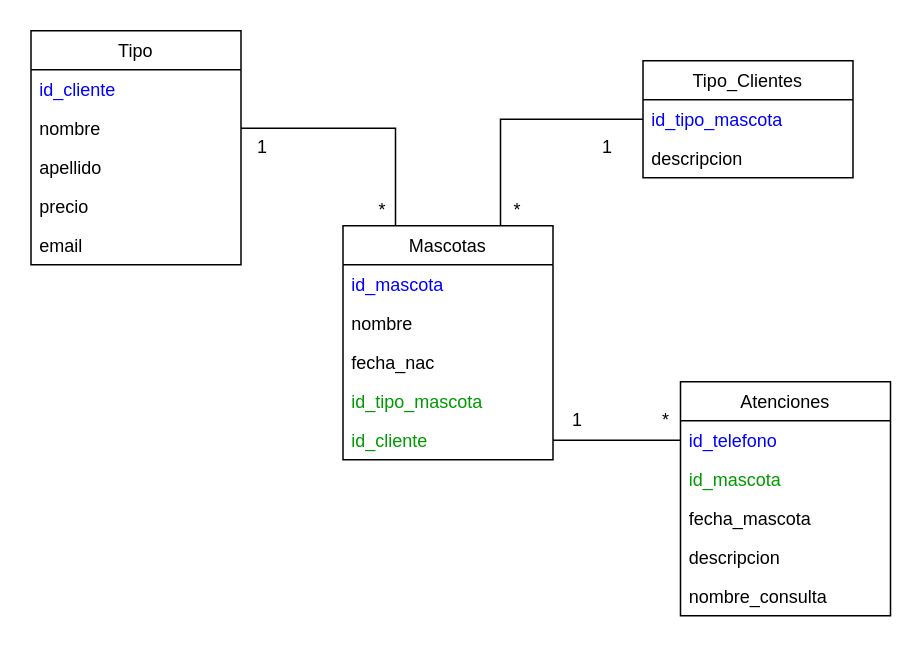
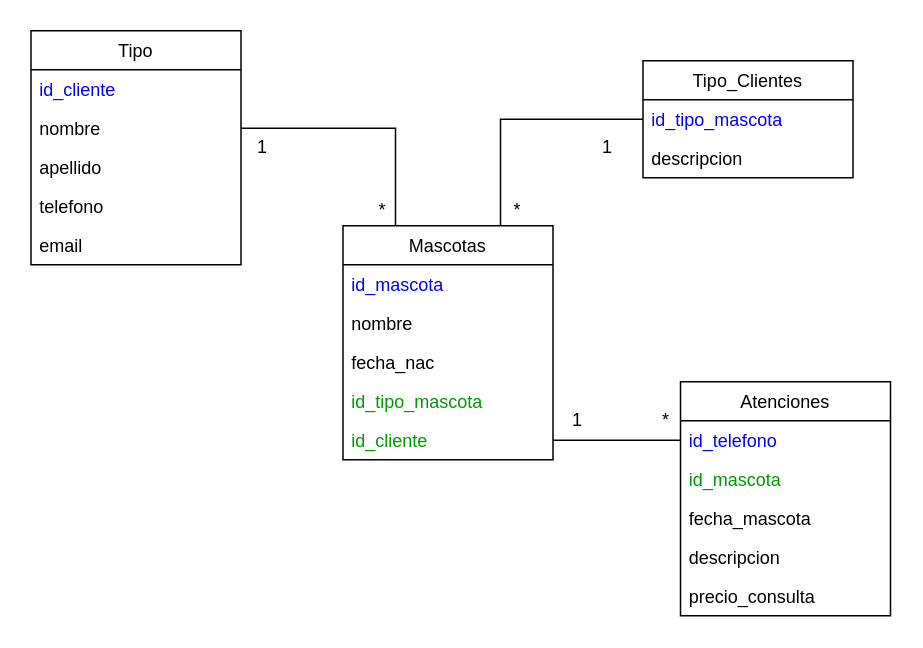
(67, 207) -> (77, 207)
(762, 597) -> (759, 597)
